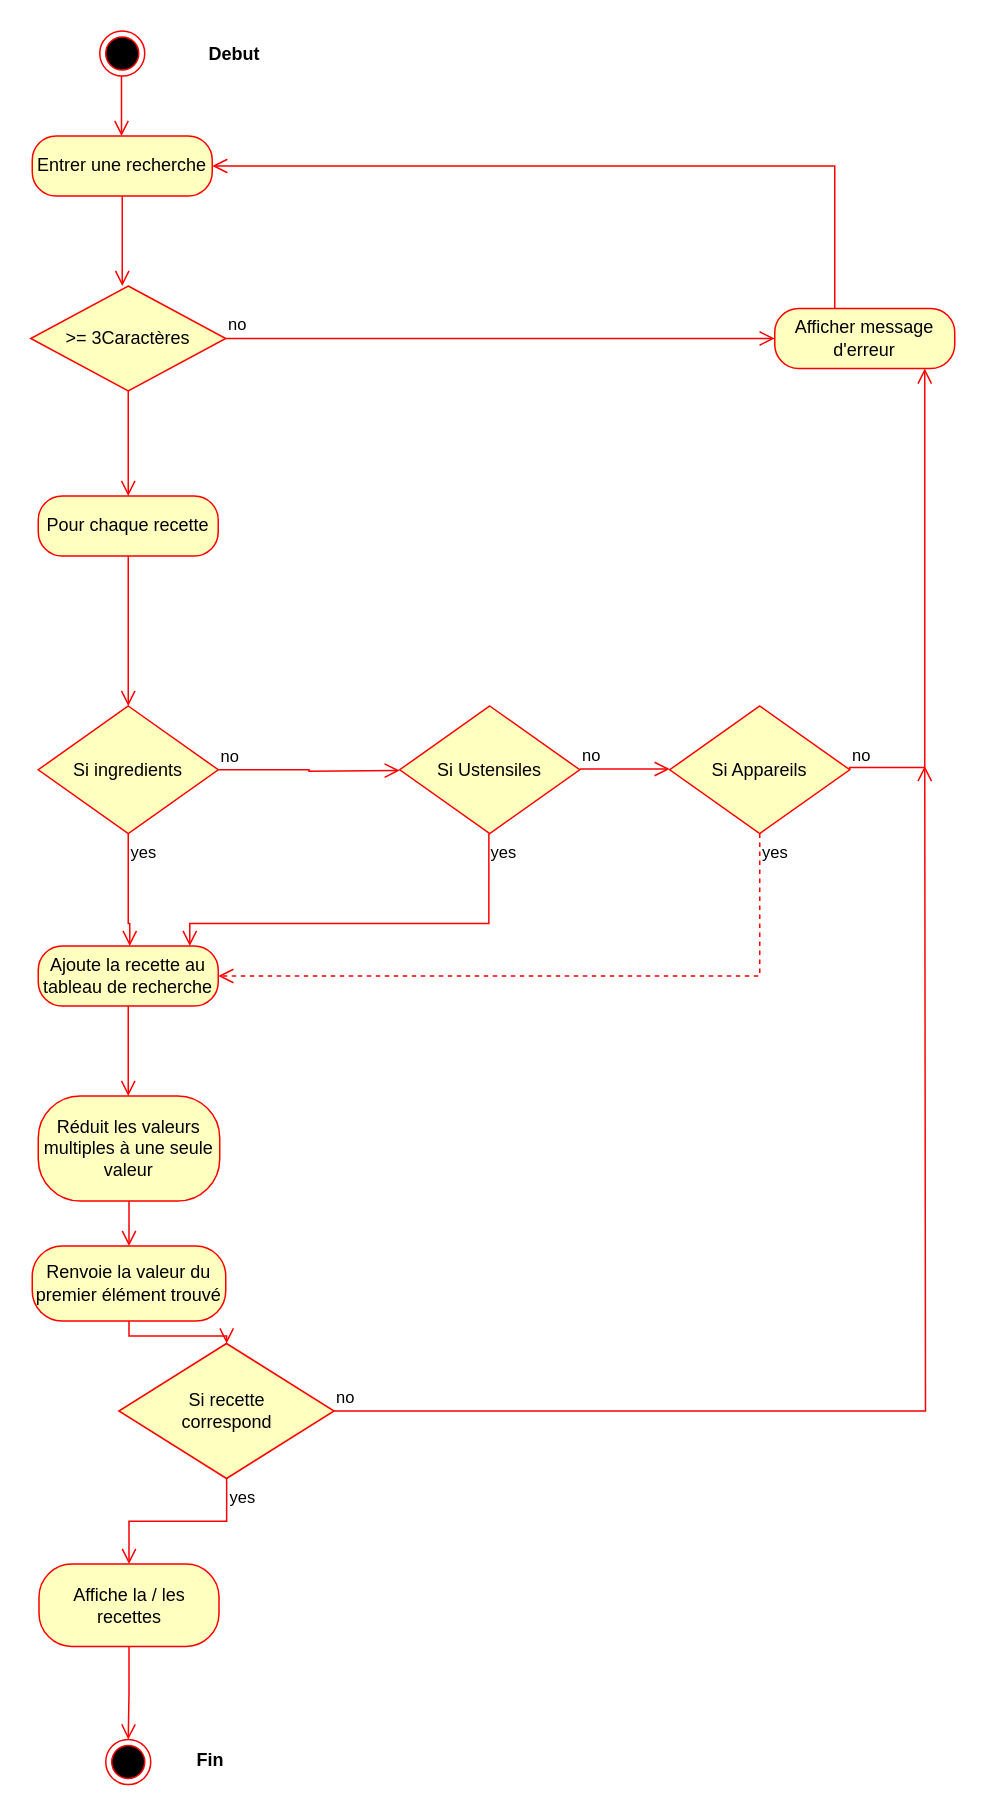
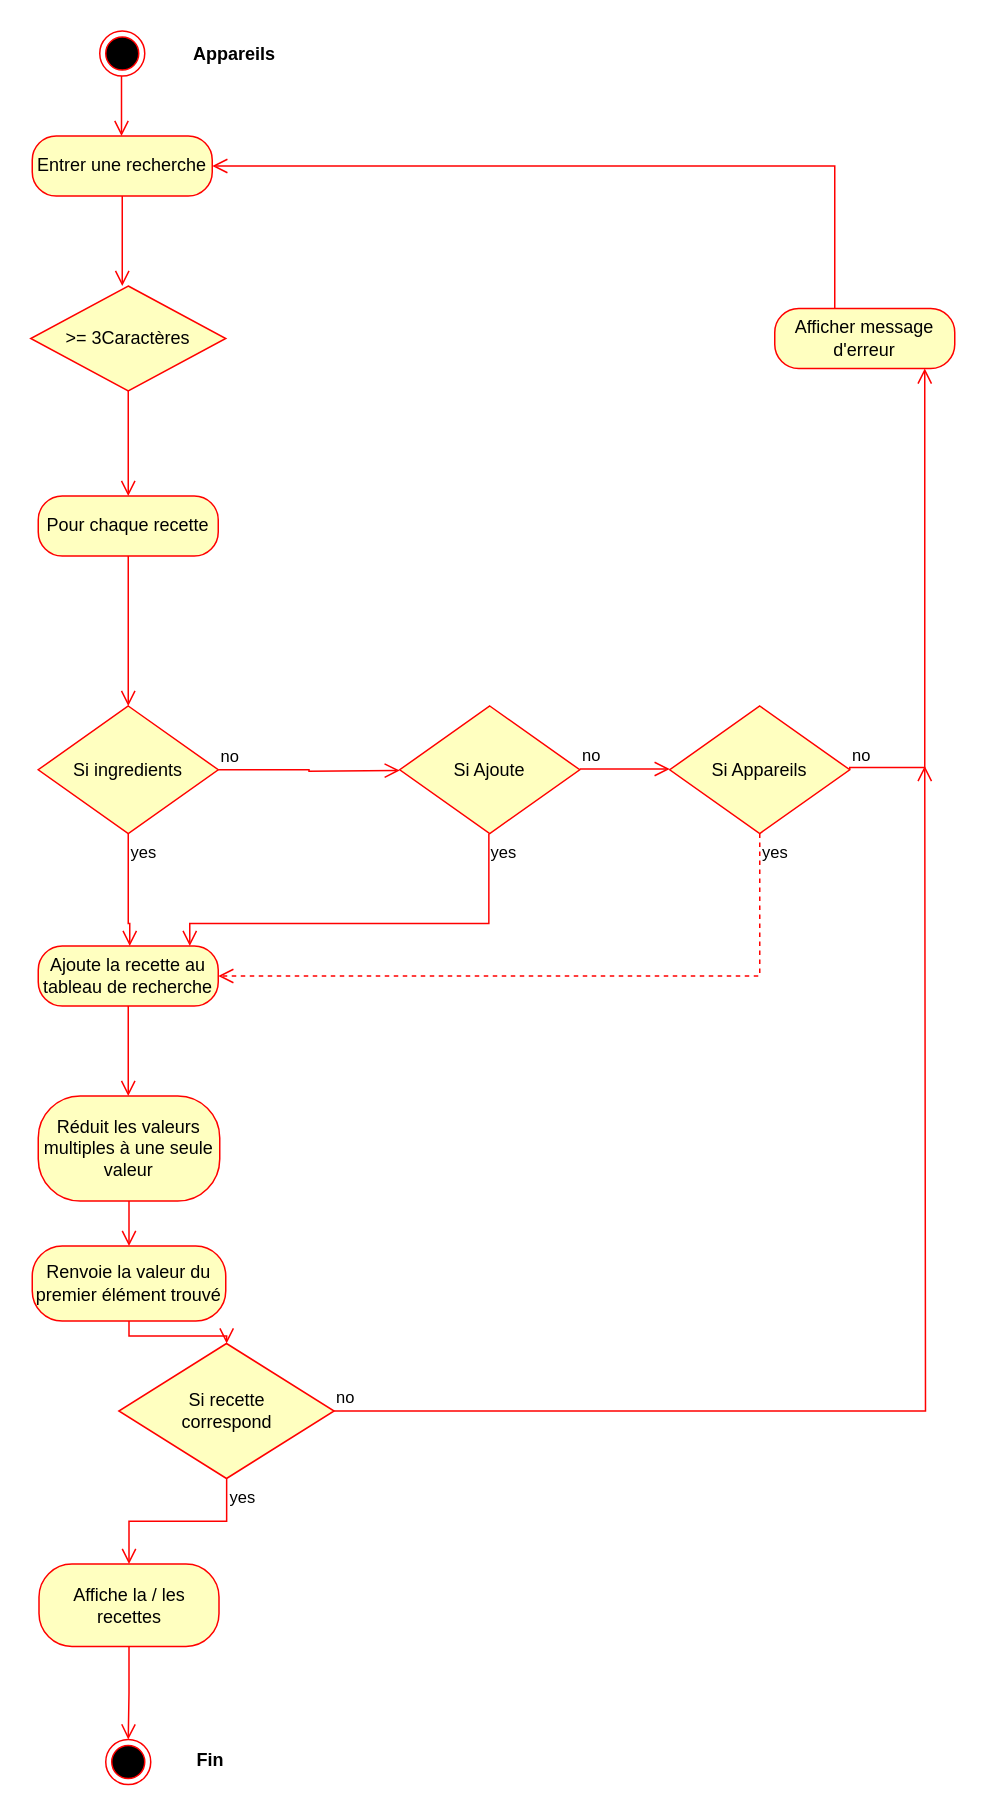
(234, 54) -> (234, 54)
(498, 338) -> none
(490, 770) -> (490, 770)
